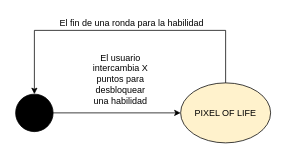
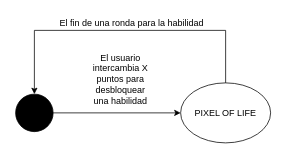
(225, 113) -> (225, 113)
